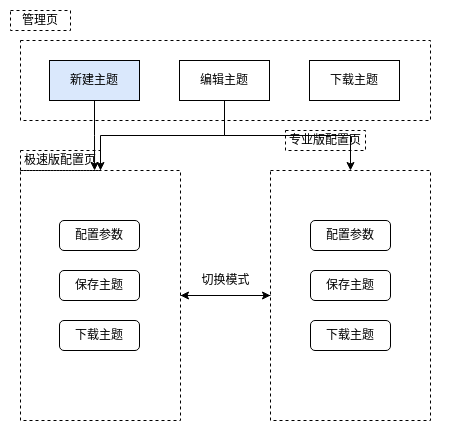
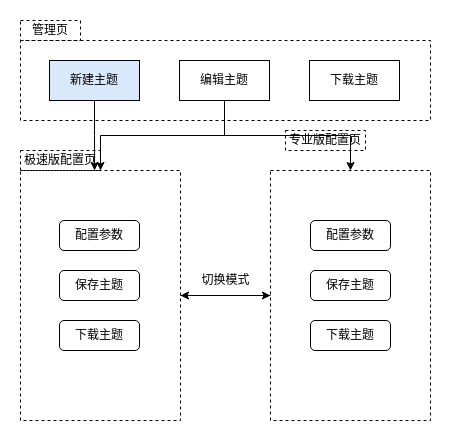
(41, 21) -> (51, 31)
